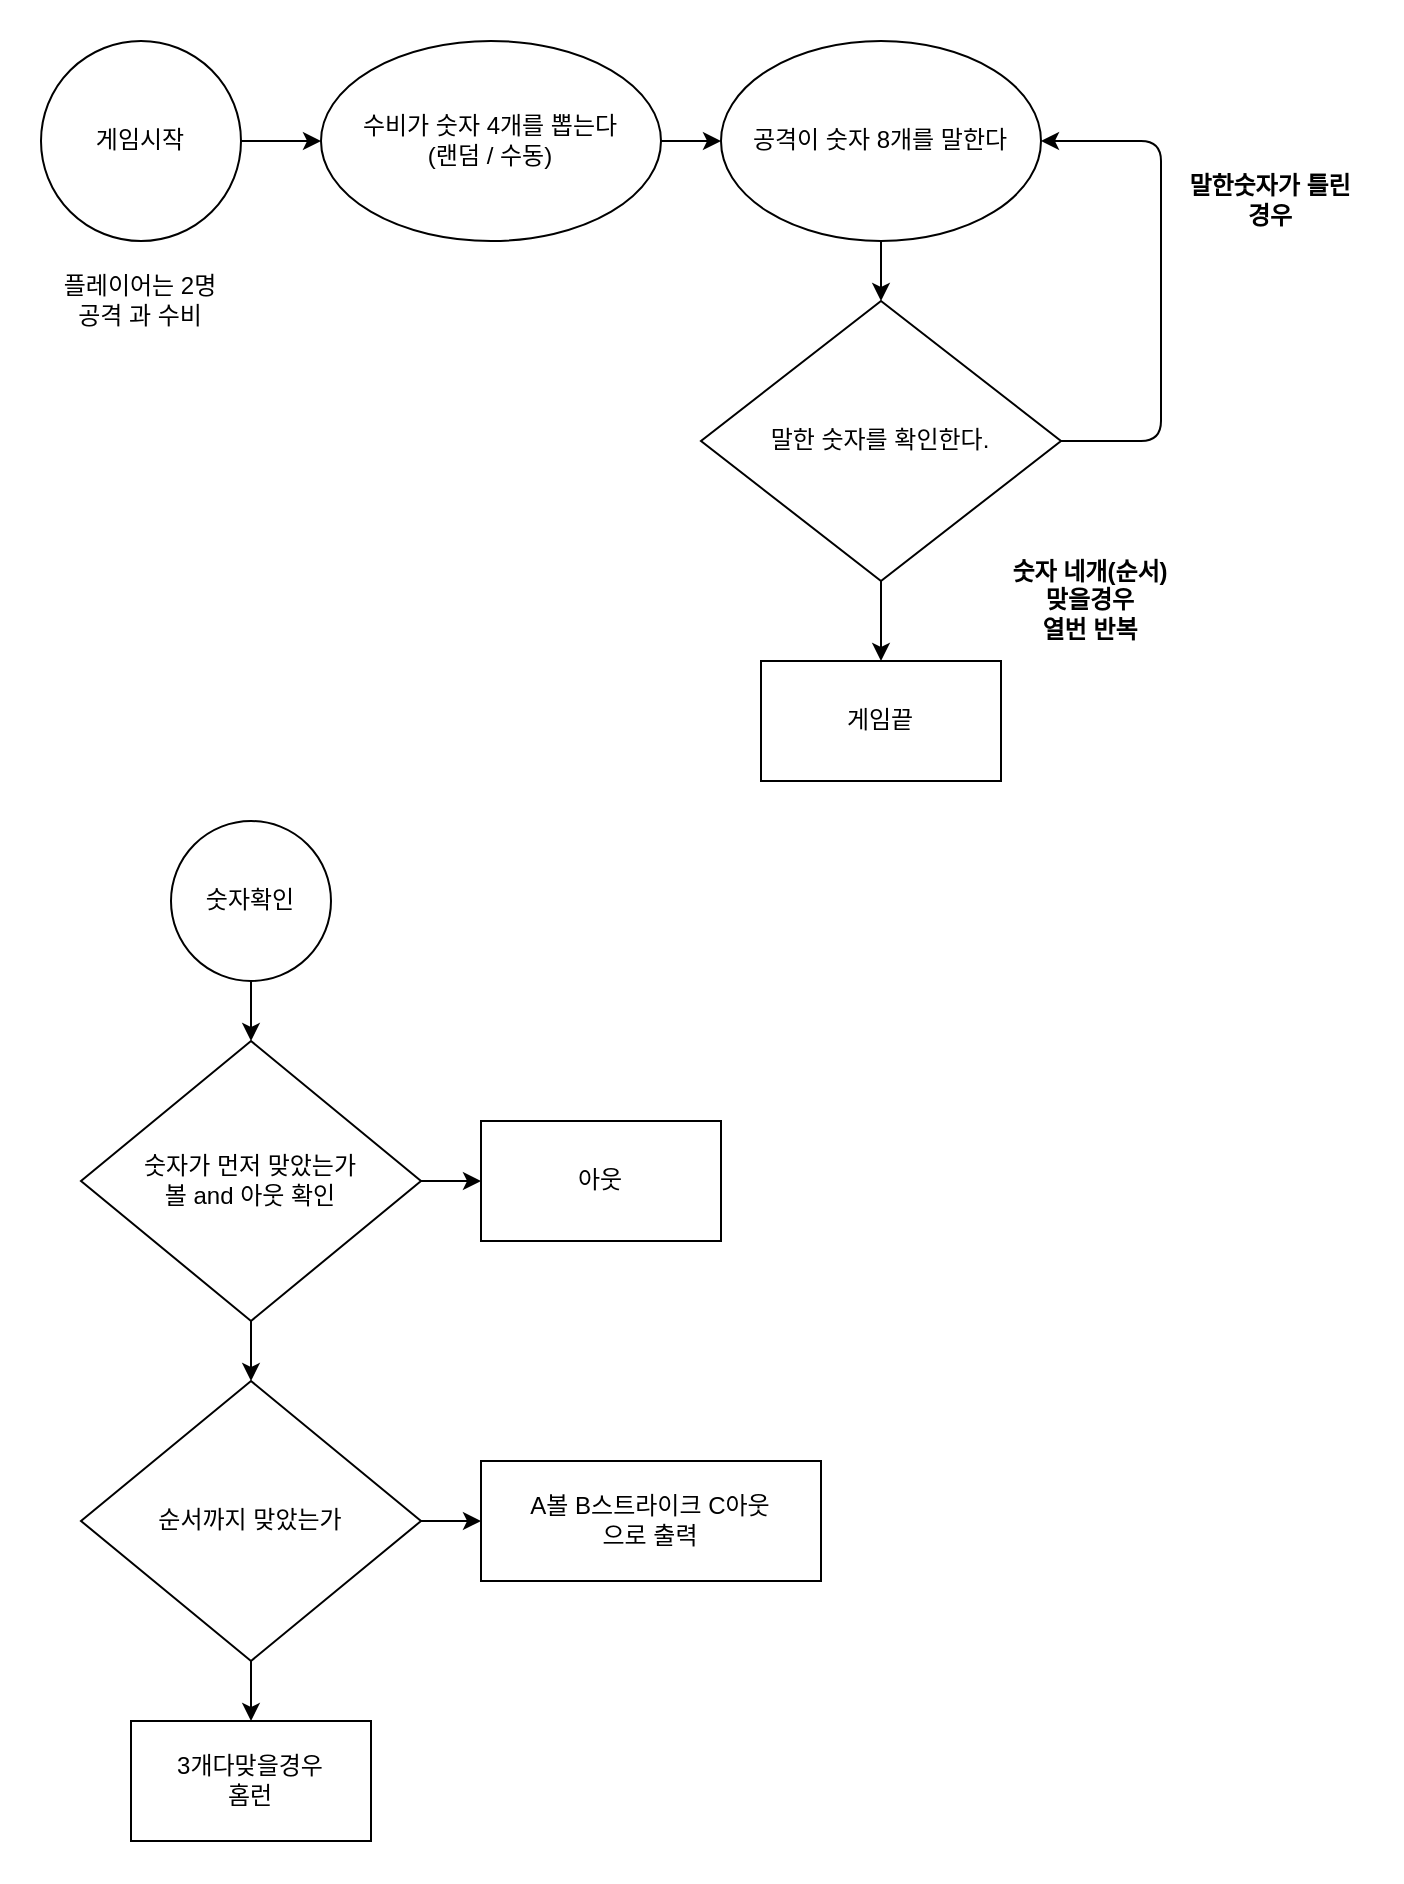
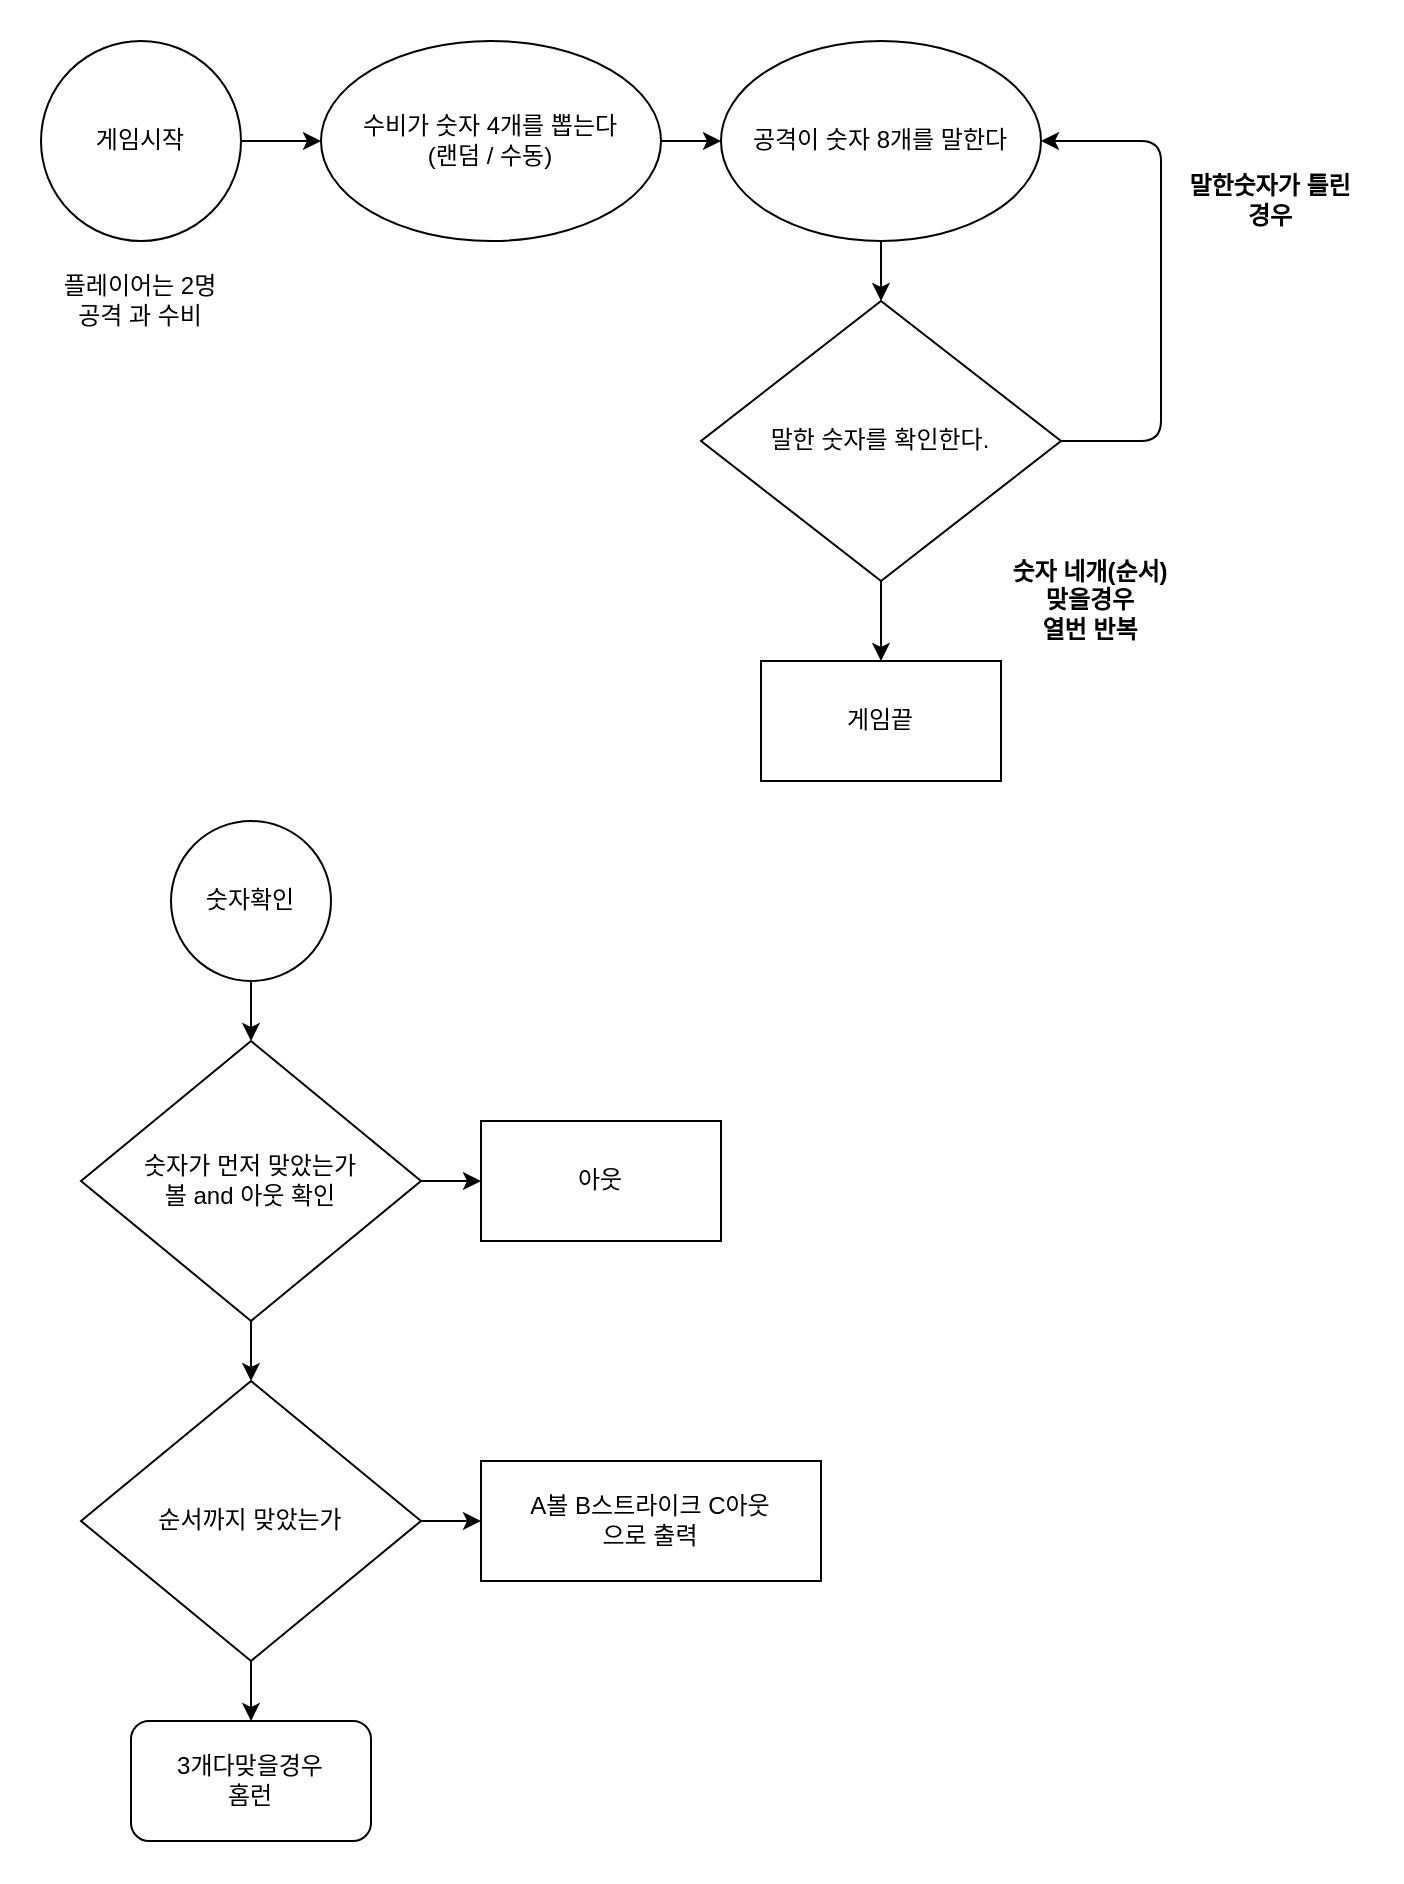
(251, 1781) -> (251, 1781)
